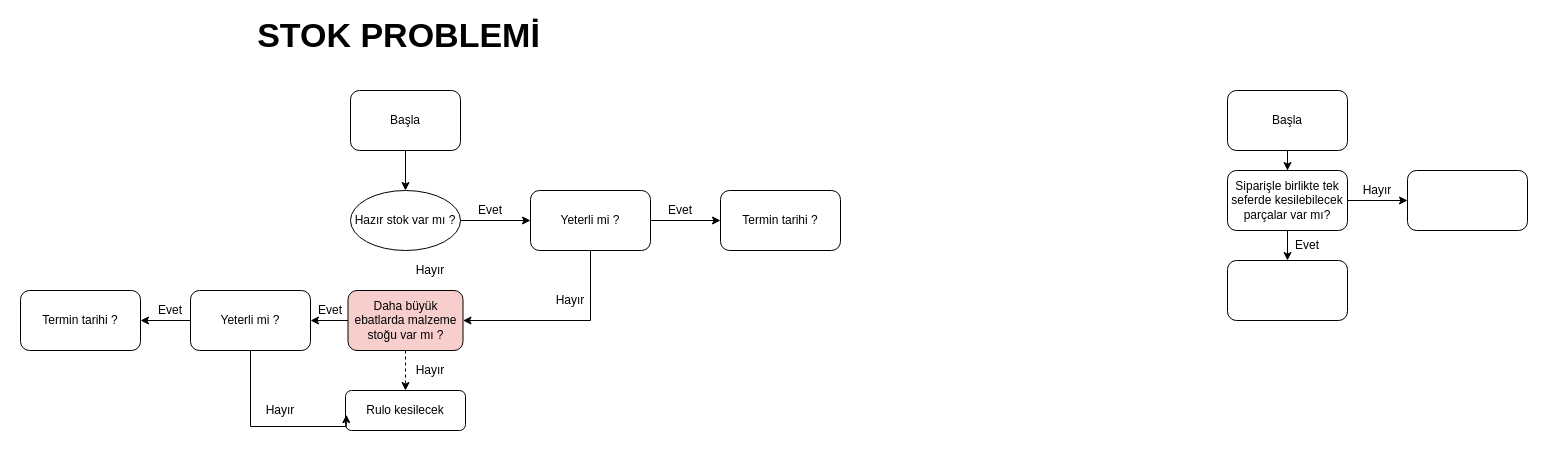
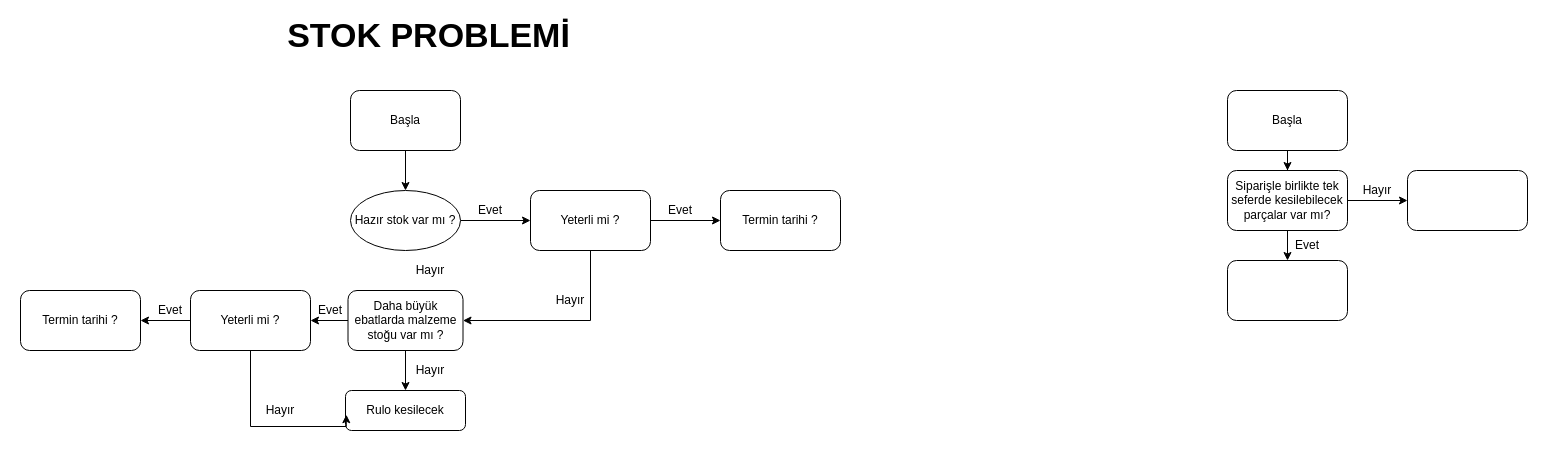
(398, 36) -> (428, 36)
(406, 321) -> (406, 321)
(406, 367) -> (406, 367)
